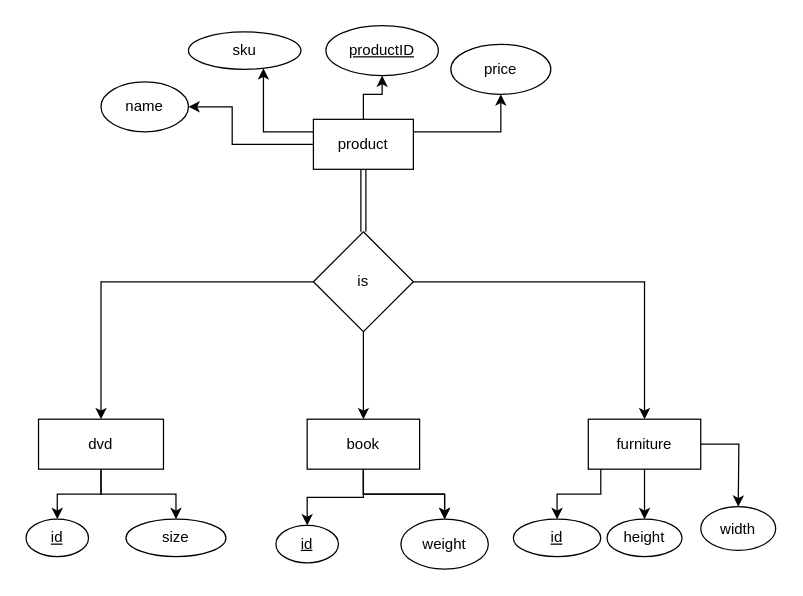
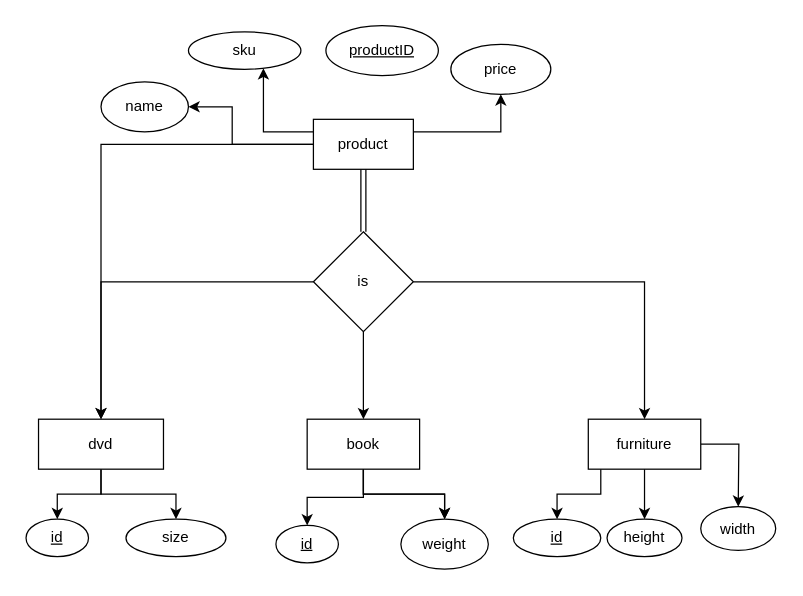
(364, 94) -> (101, 147)
